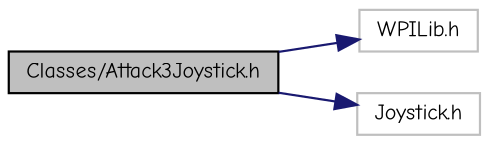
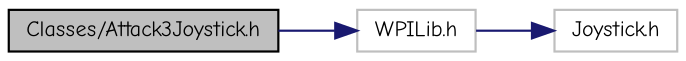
(307, 97) -> (504, 31)
